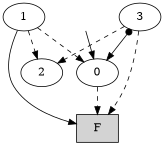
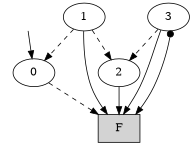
(119, 44) -> (159, 74)
(131, 71) -> (147, 70)
none -> (119, 97)
